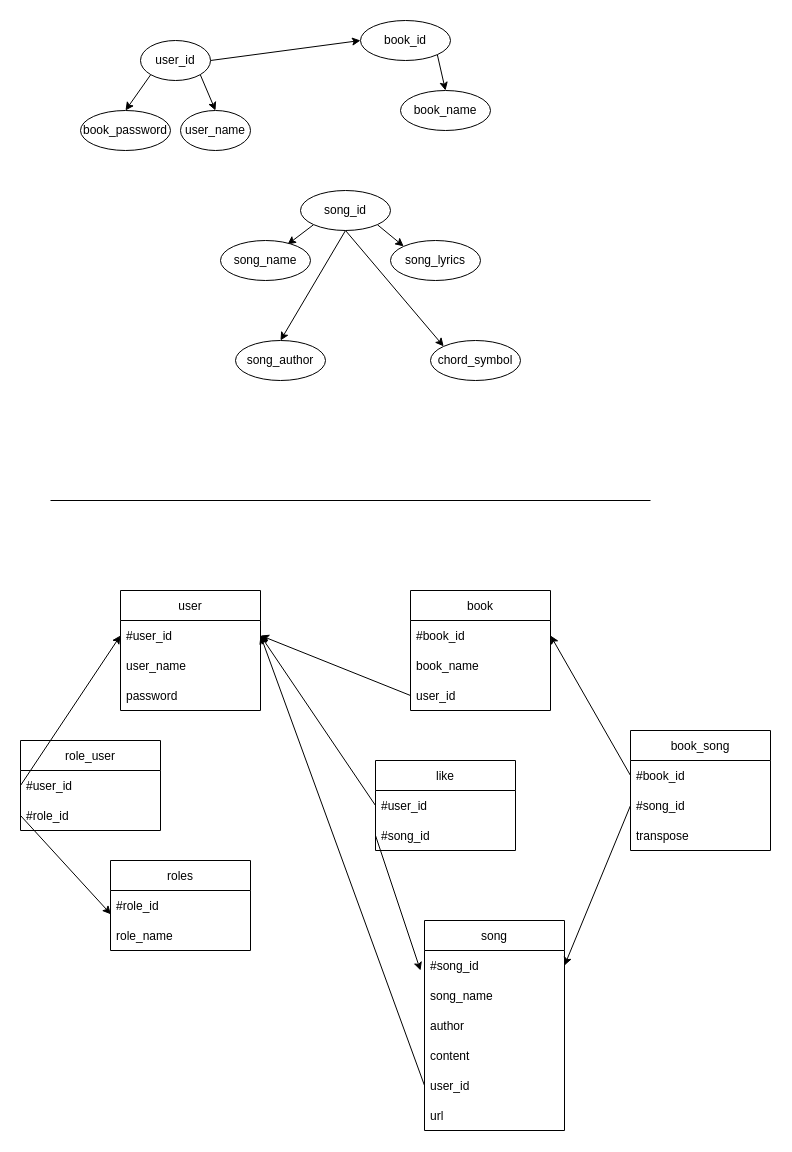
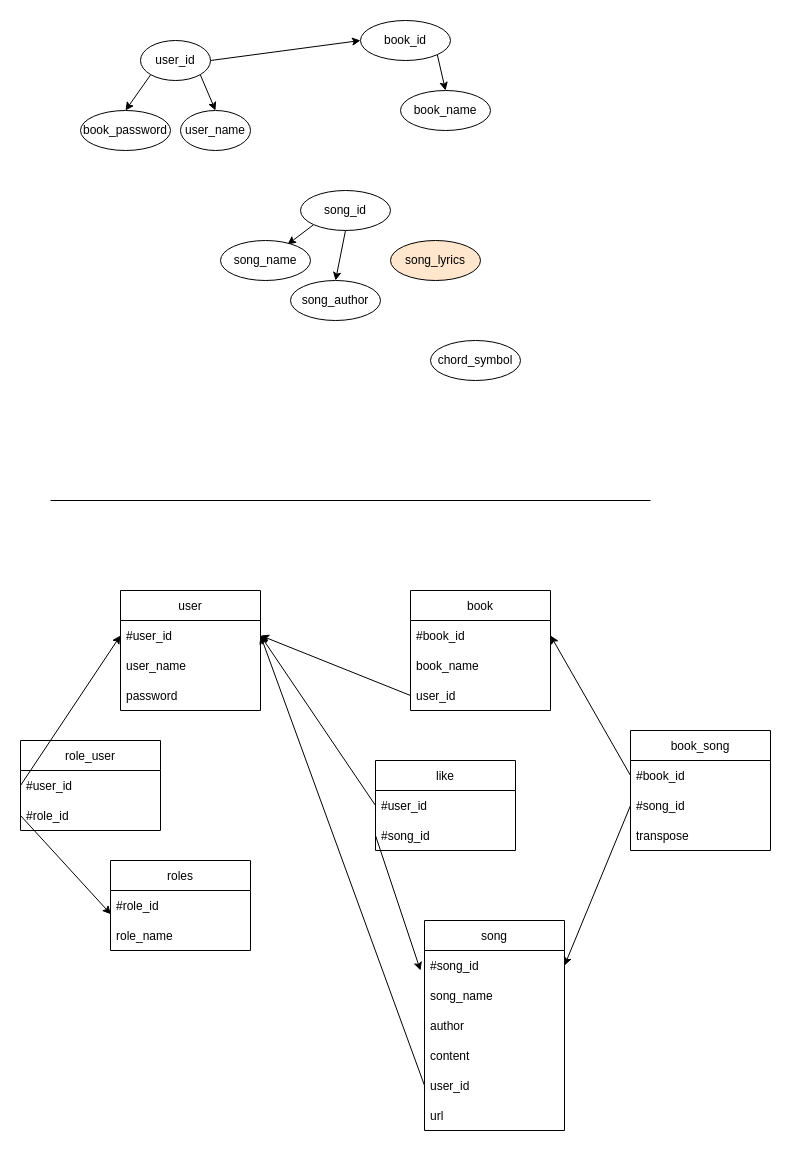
(388, 233) -> none
(436, 261) -> (436, 261)
(393, 286) -> none
(281, 361) -> (336, 301)
